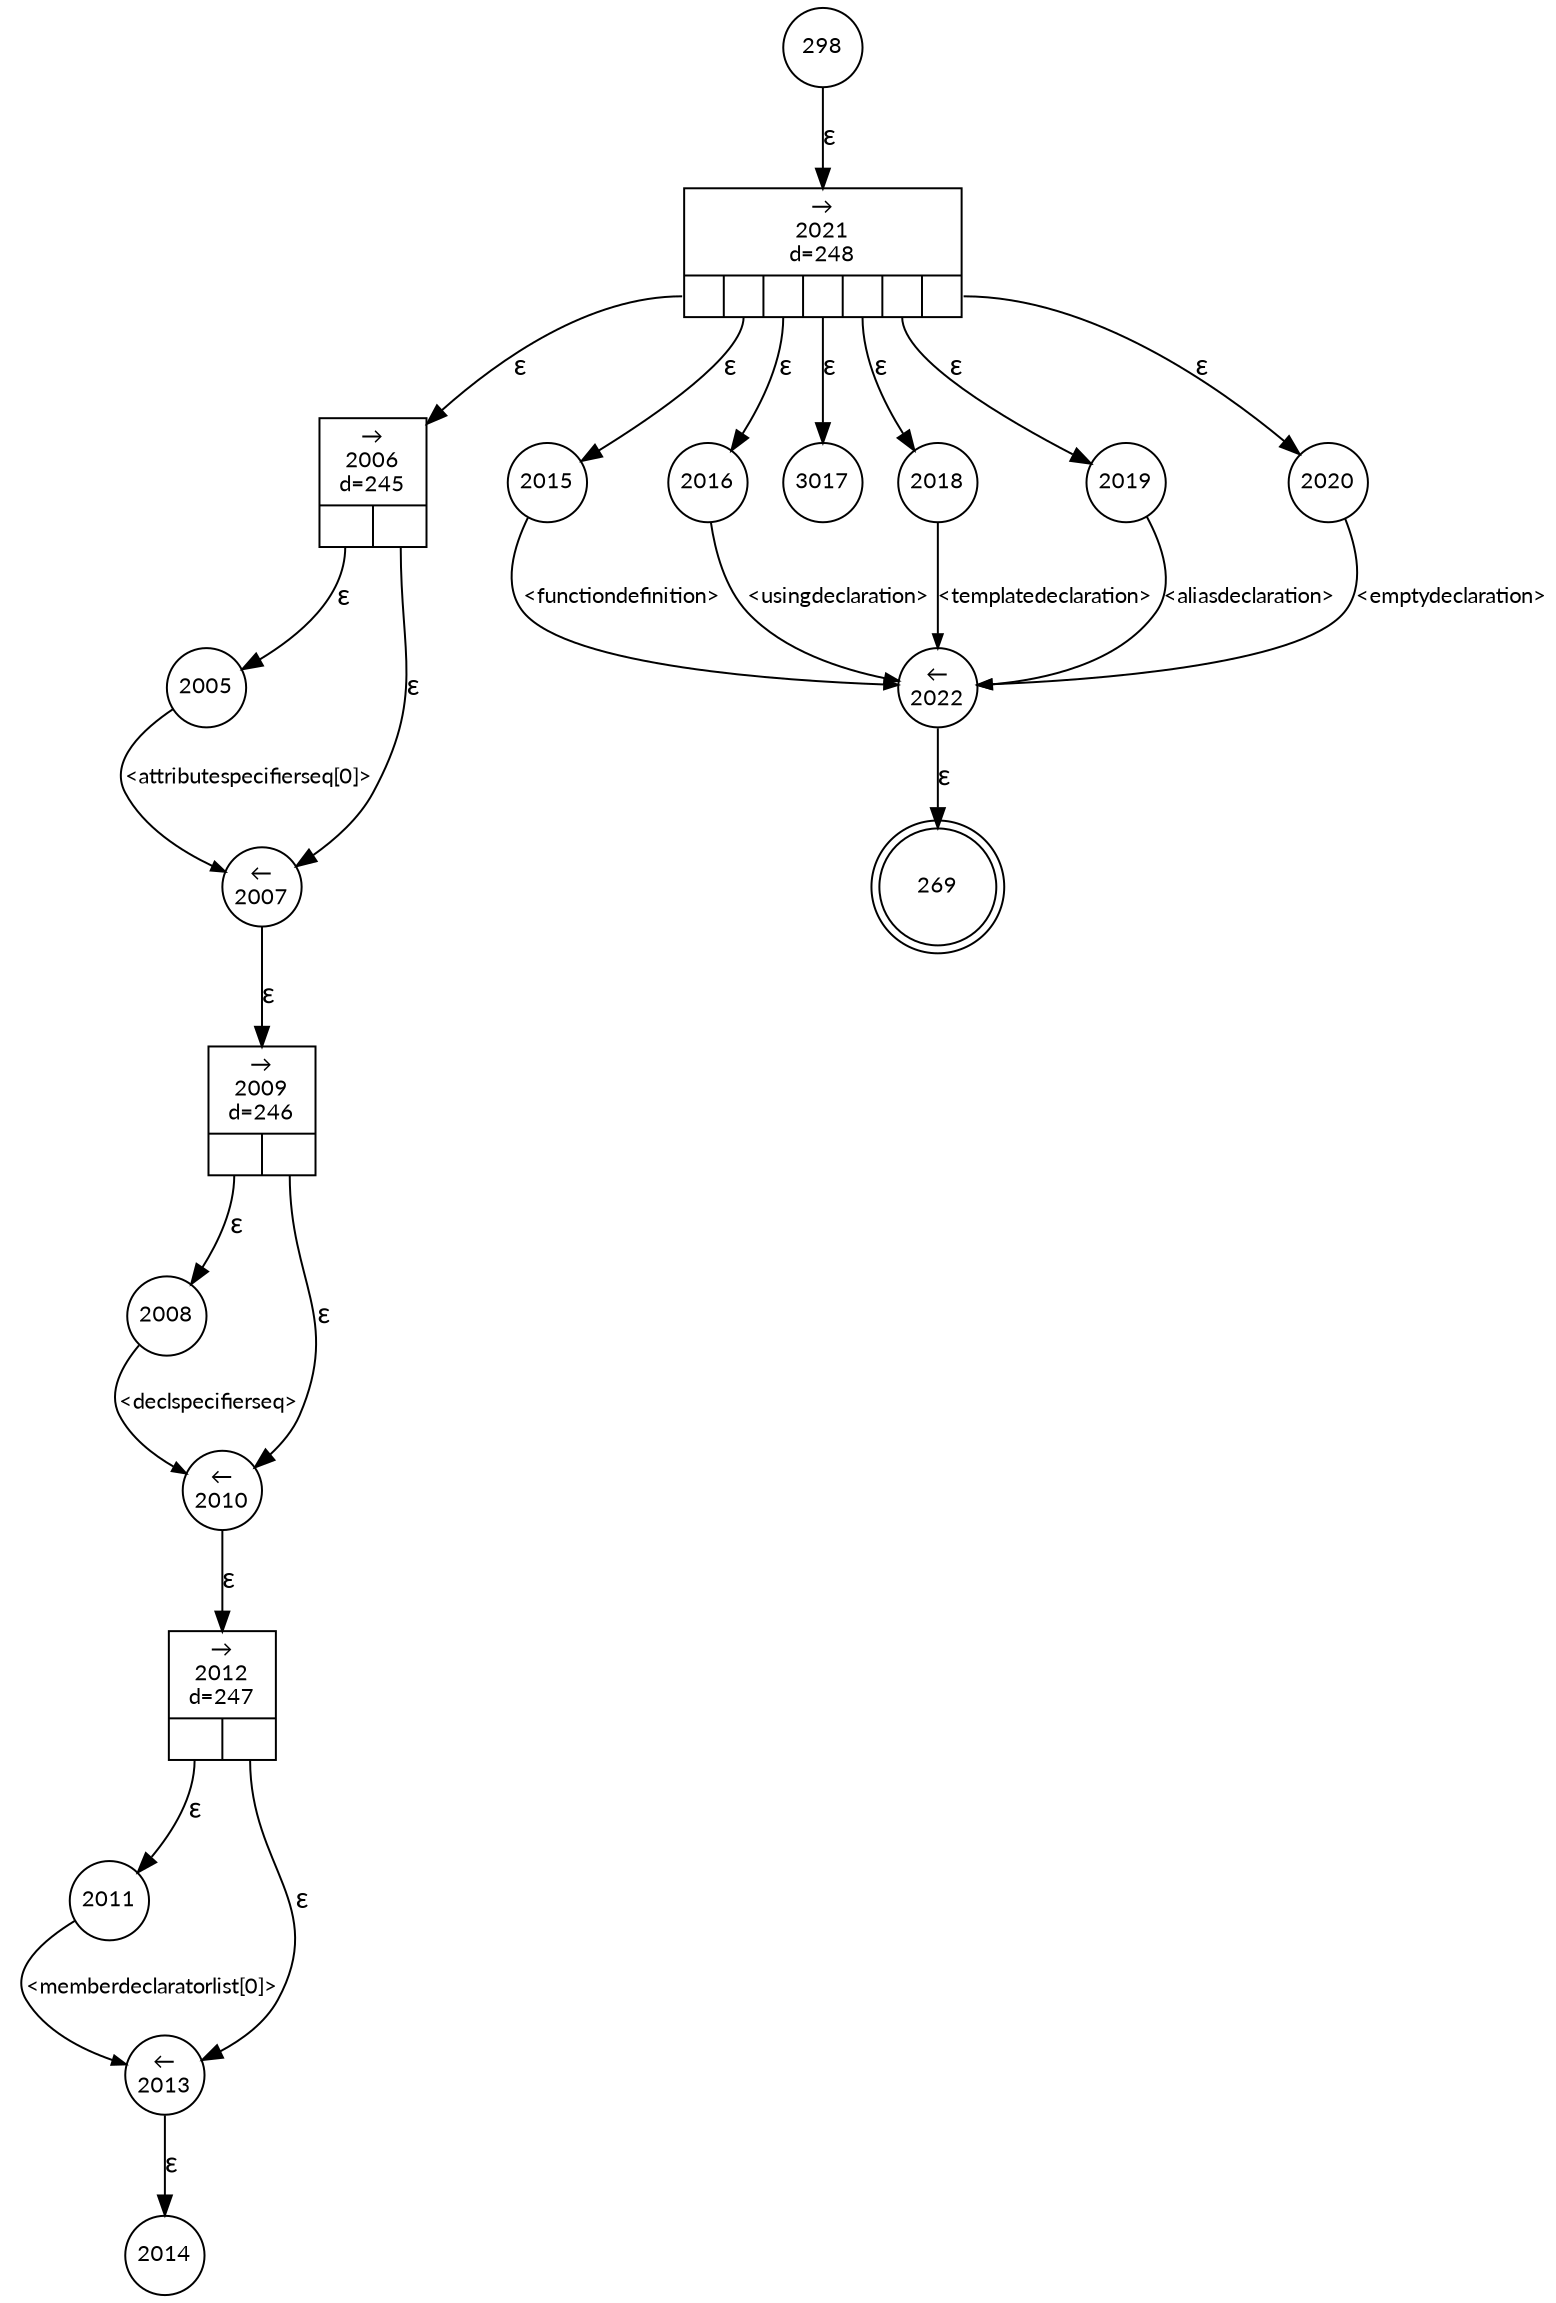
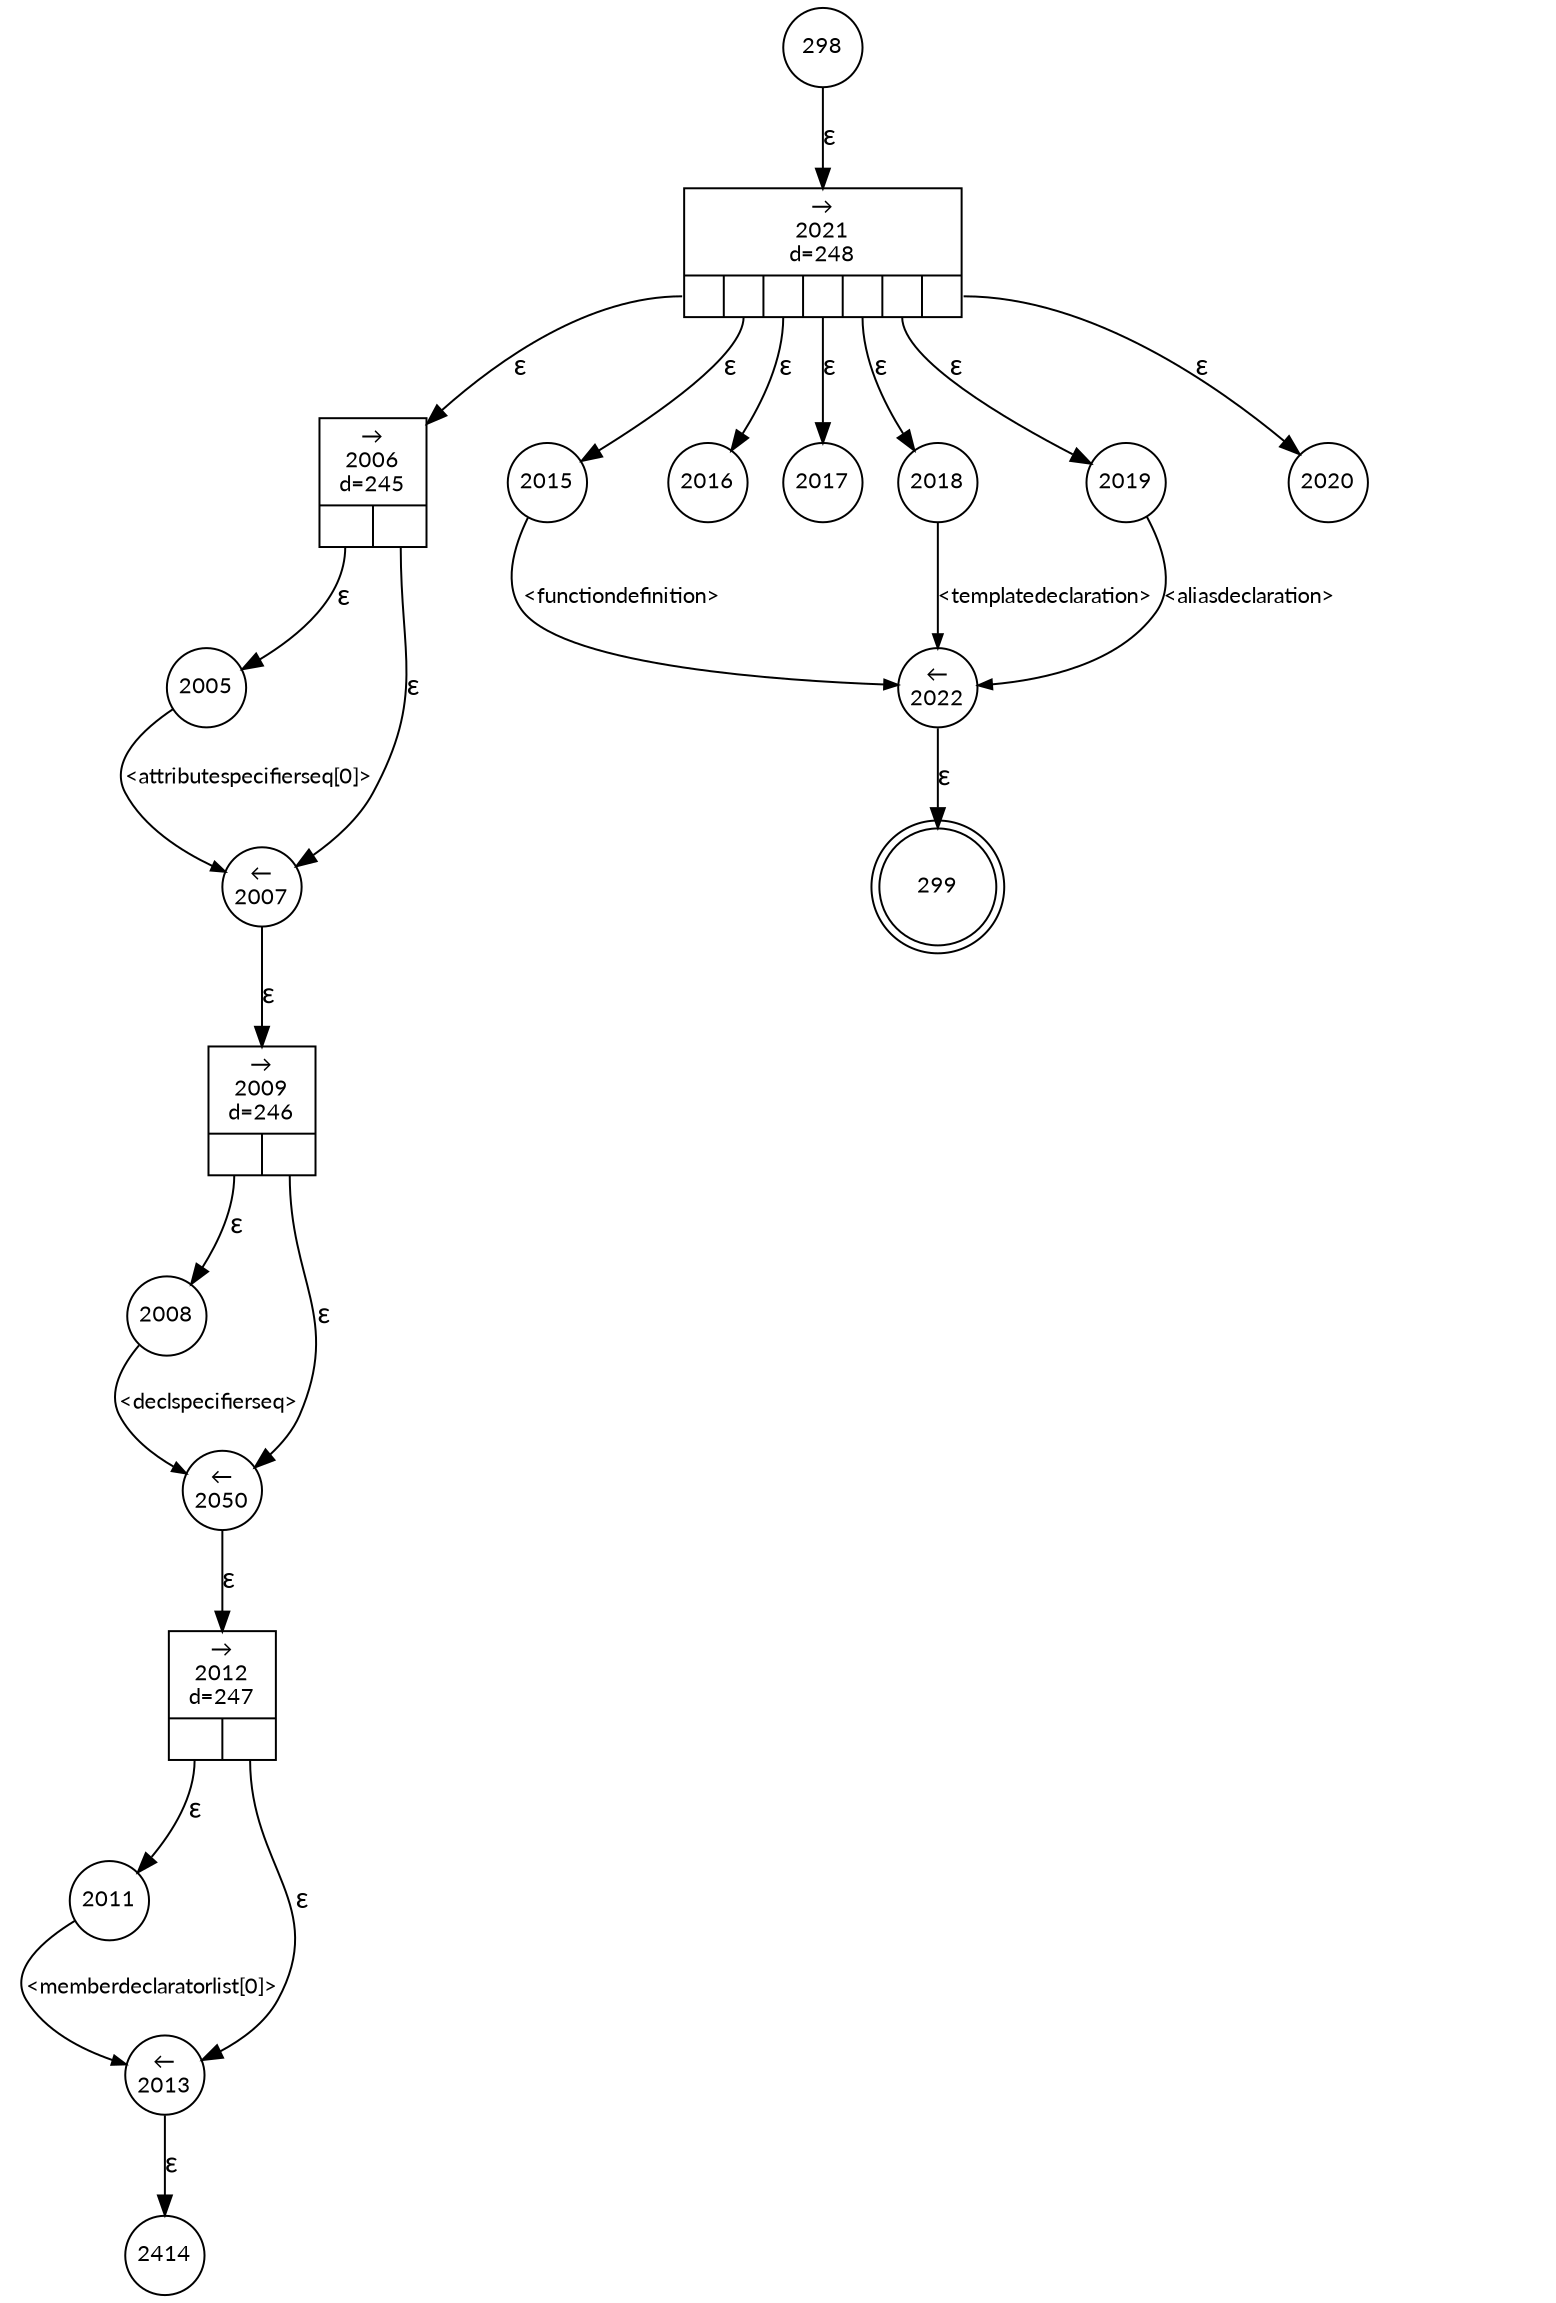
(823, 483) -> (823, 483)
(769, 631) -> none
(1222, 661) -> none
(938, 887) -> (938, 887)
(222, 1490) -> (222, 1490)
(165, 2255) -> (165, 2255)
